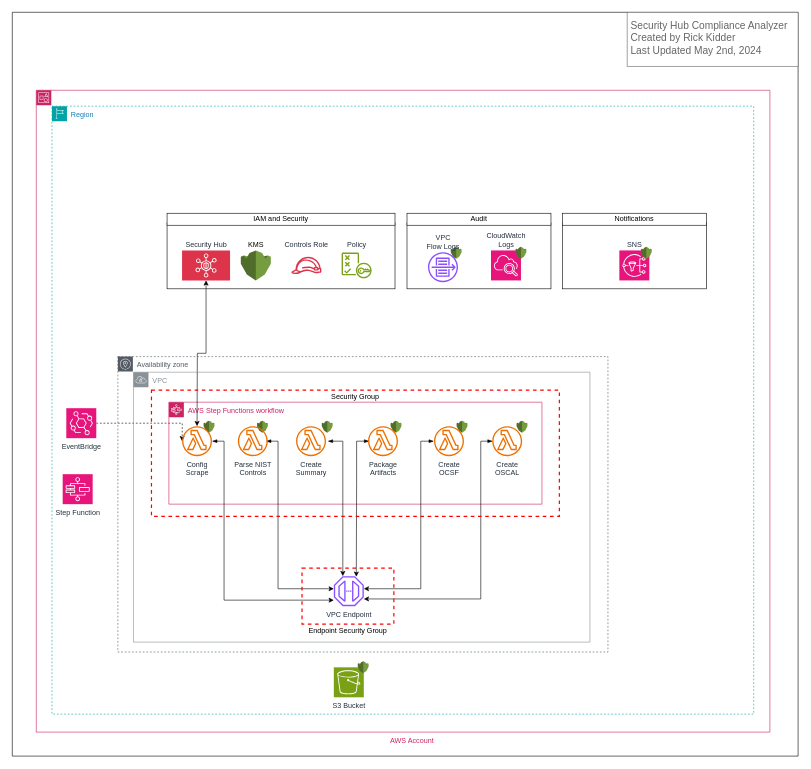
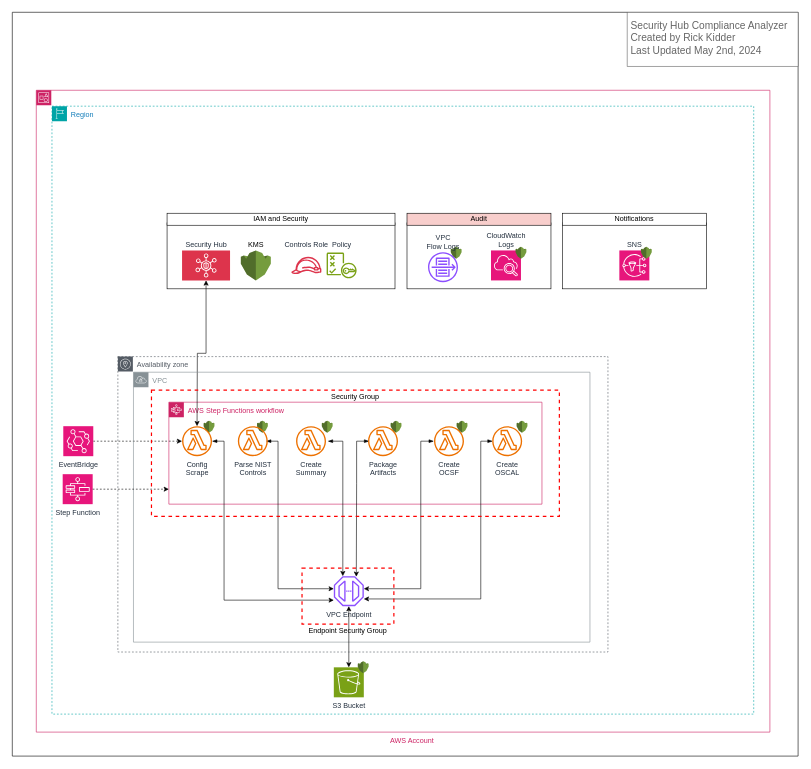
(479, 219) -> (479, 219)
(357, 266) -> (342, 266)
(81, 423) -> (78, 441)
none -> (163, 489)
none -> (349, 662)
